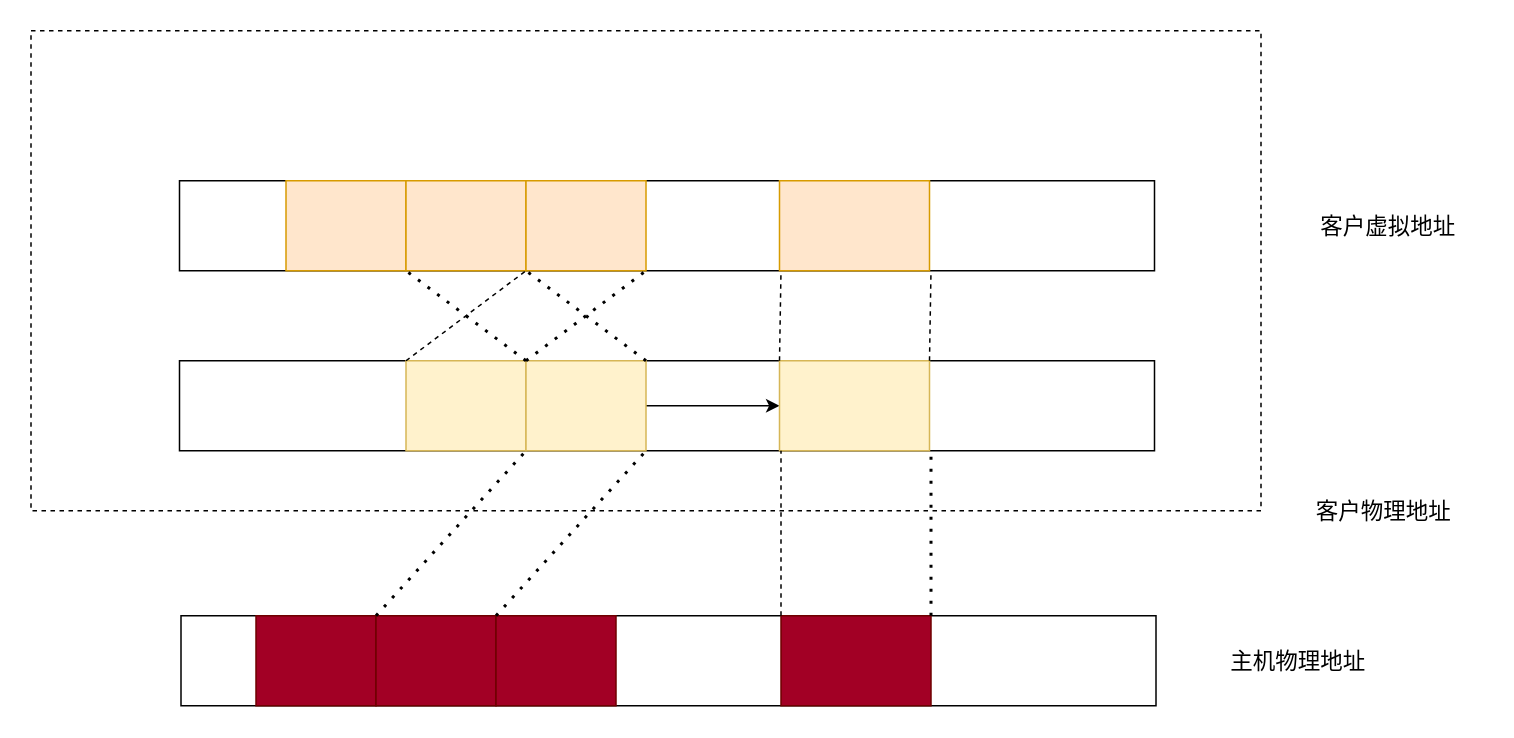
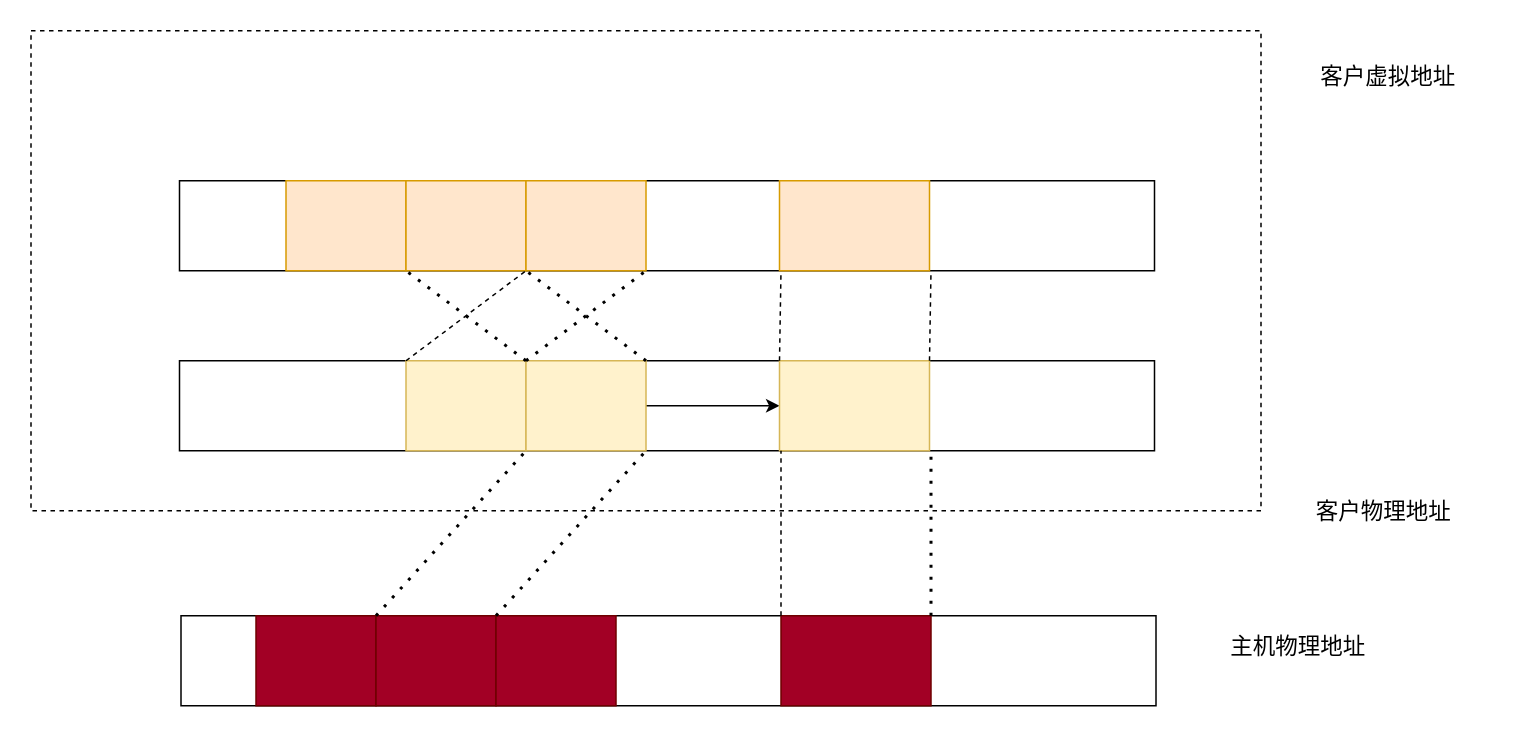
(1388, 226) -> (1388, 76)
(1298, 661) -> (1298, 646)
